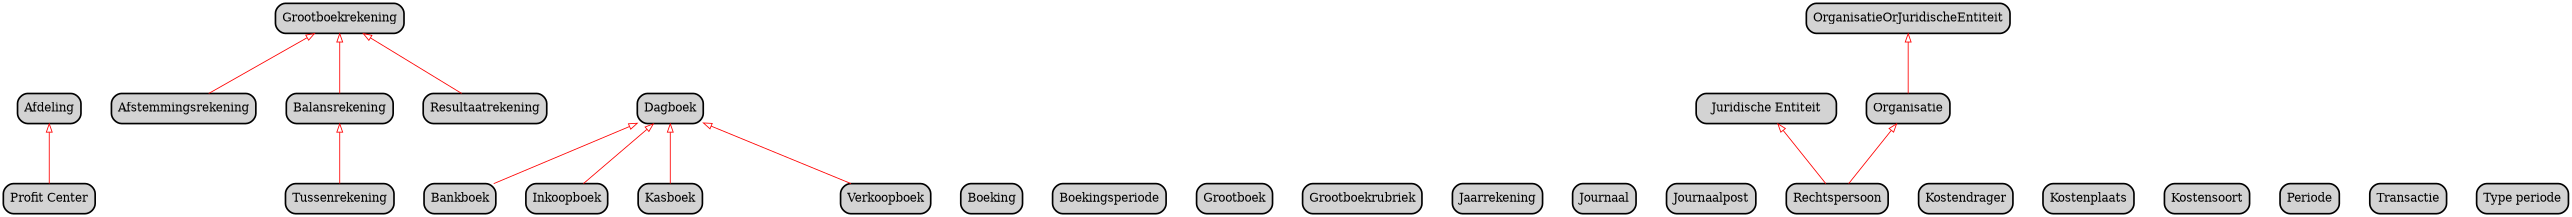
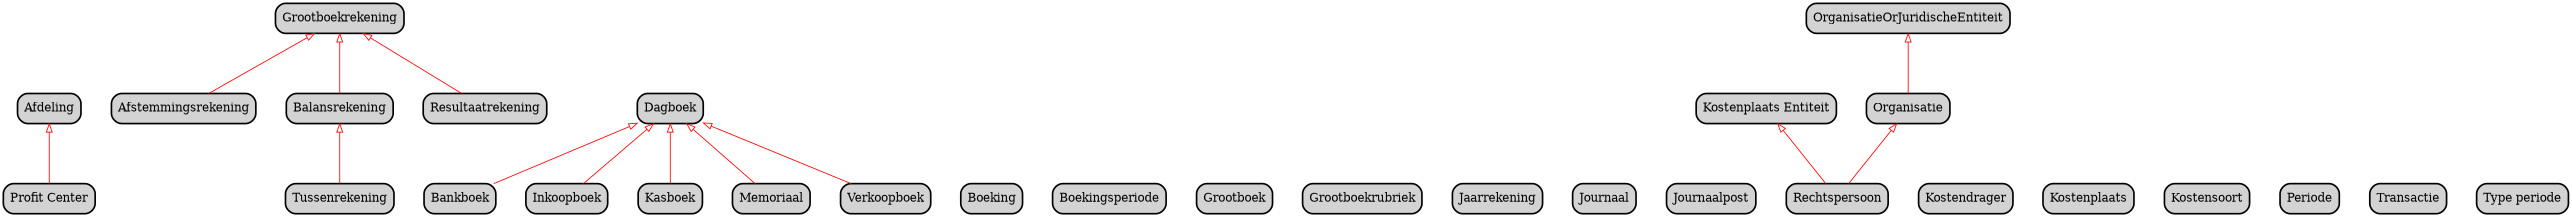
(1766, 109) -> (1766, 109)
none -> (771, 199)
